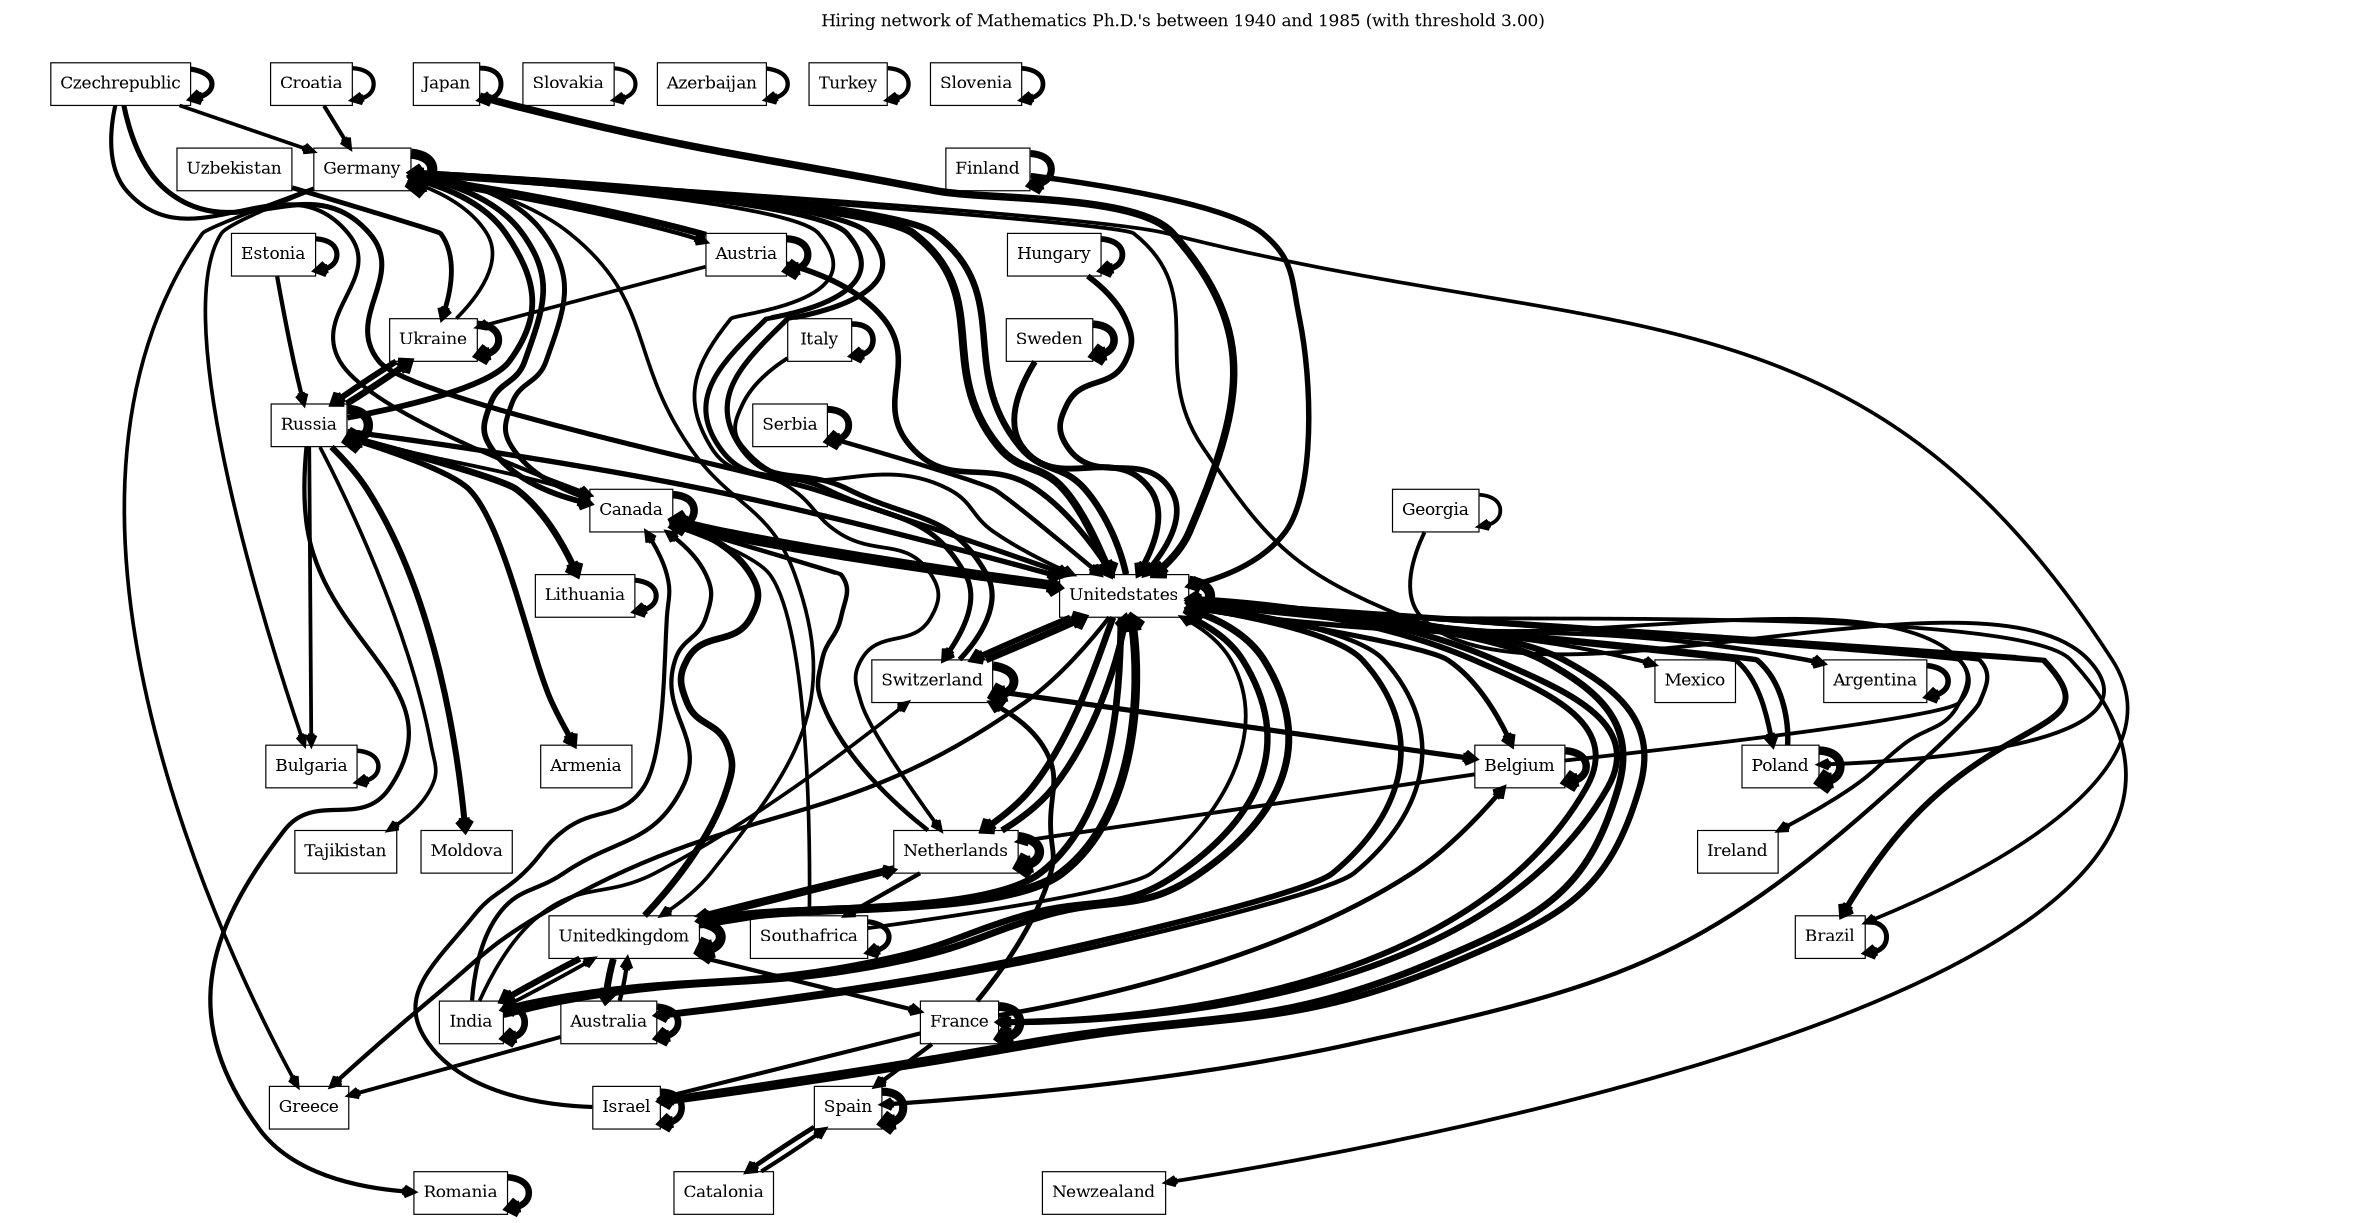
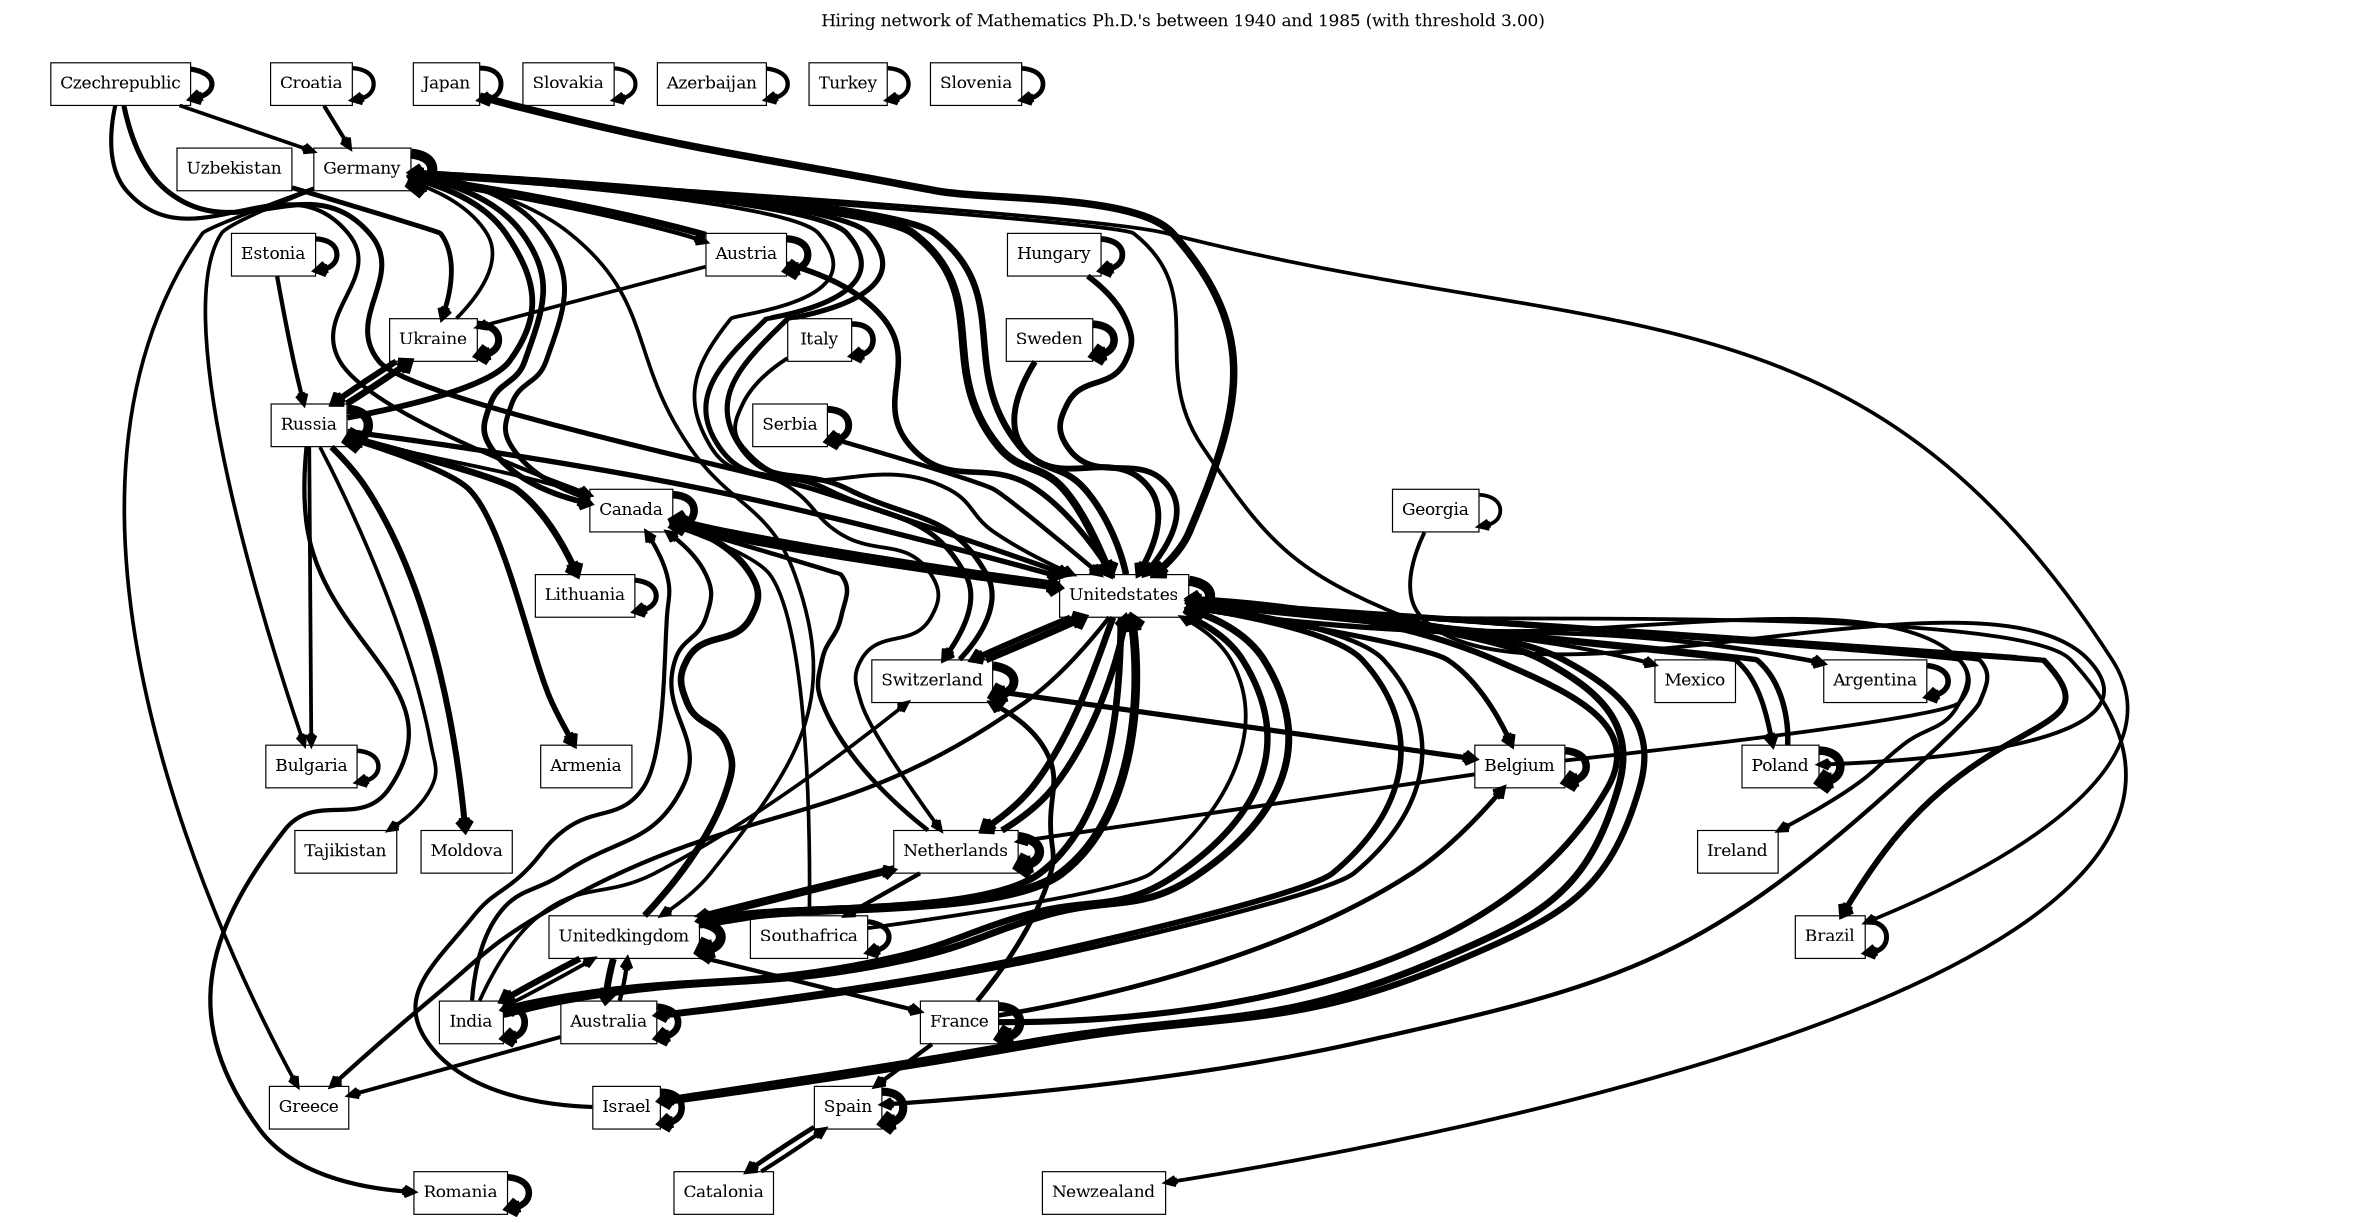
(988, 169) -> none
(1537, 852) -> none
(795, 1065) -> none
